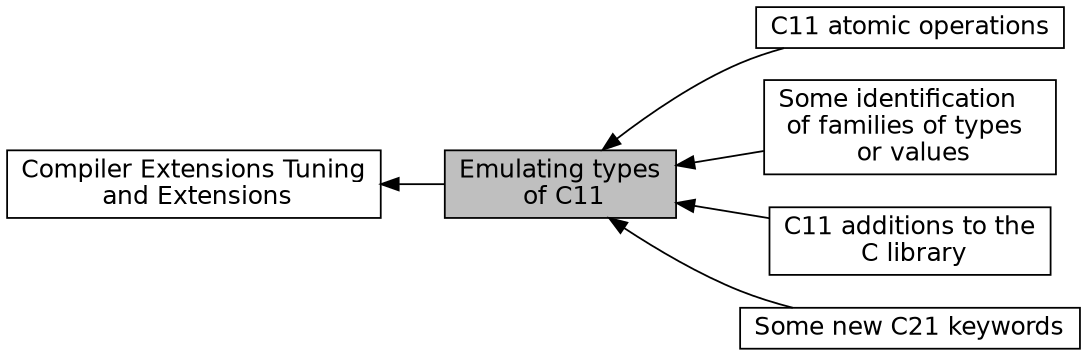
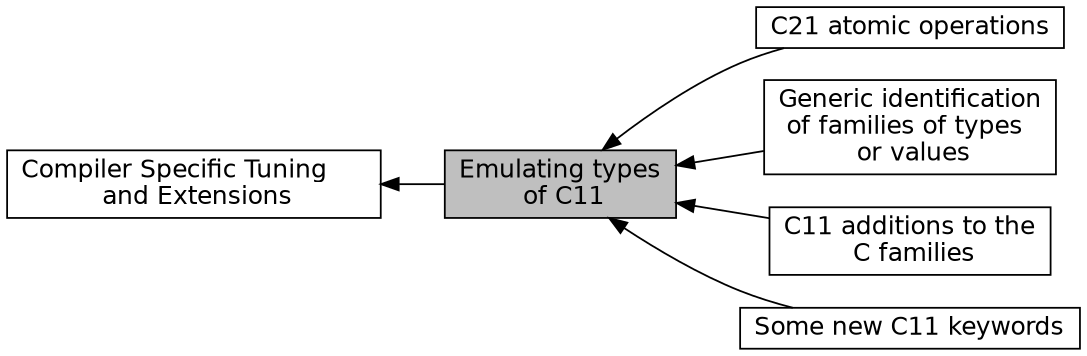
(910, 28) -> (910, 28)
(910, 127) -> (910, 127)
(194, 184) -> (194, 184)
(910, 241) -> (910, 241)
(910, 328) -> (910, 328)
